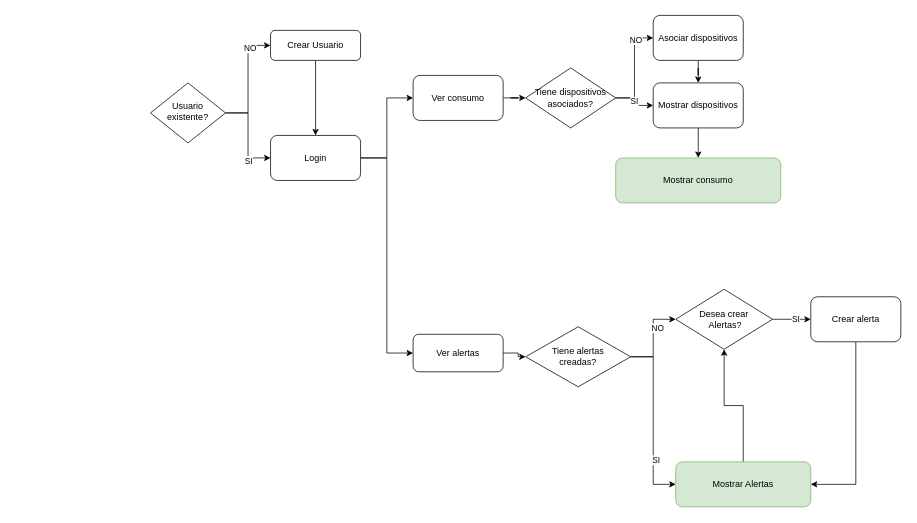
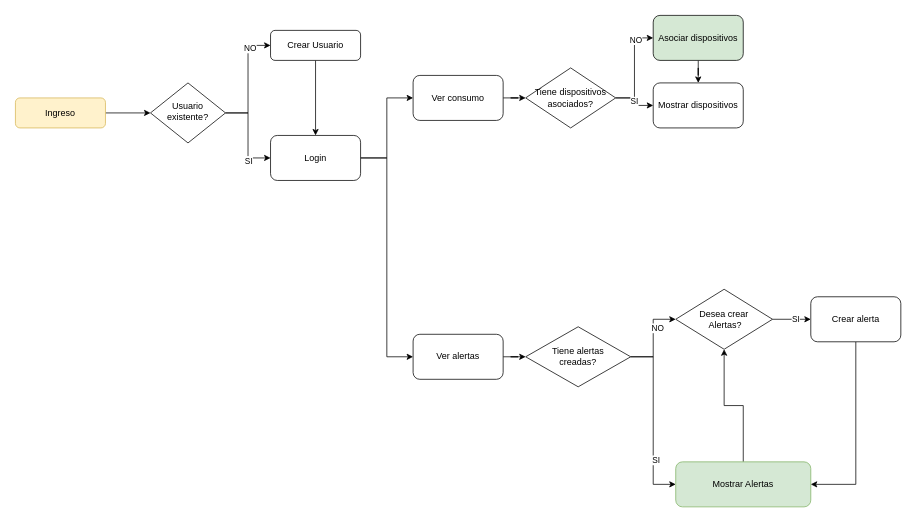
(698, 38) -> (698, 38)
none -> (60, 113)
none -> (144, 113)
(698, 140) -> none
(698, 180) -> none
(458, 353) -> (458, 357)
